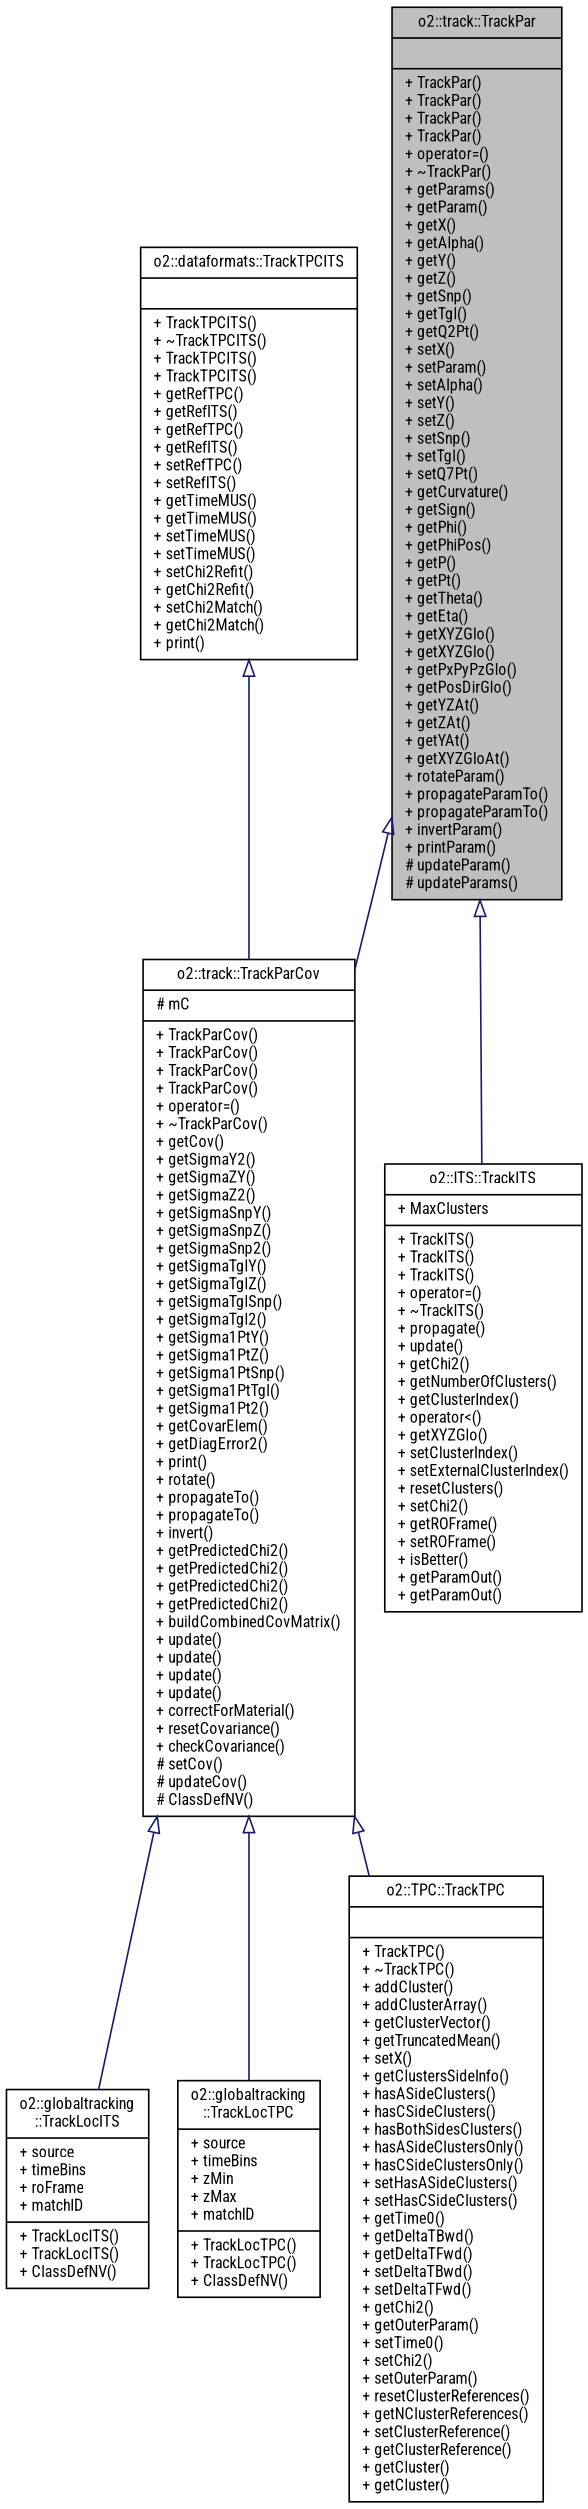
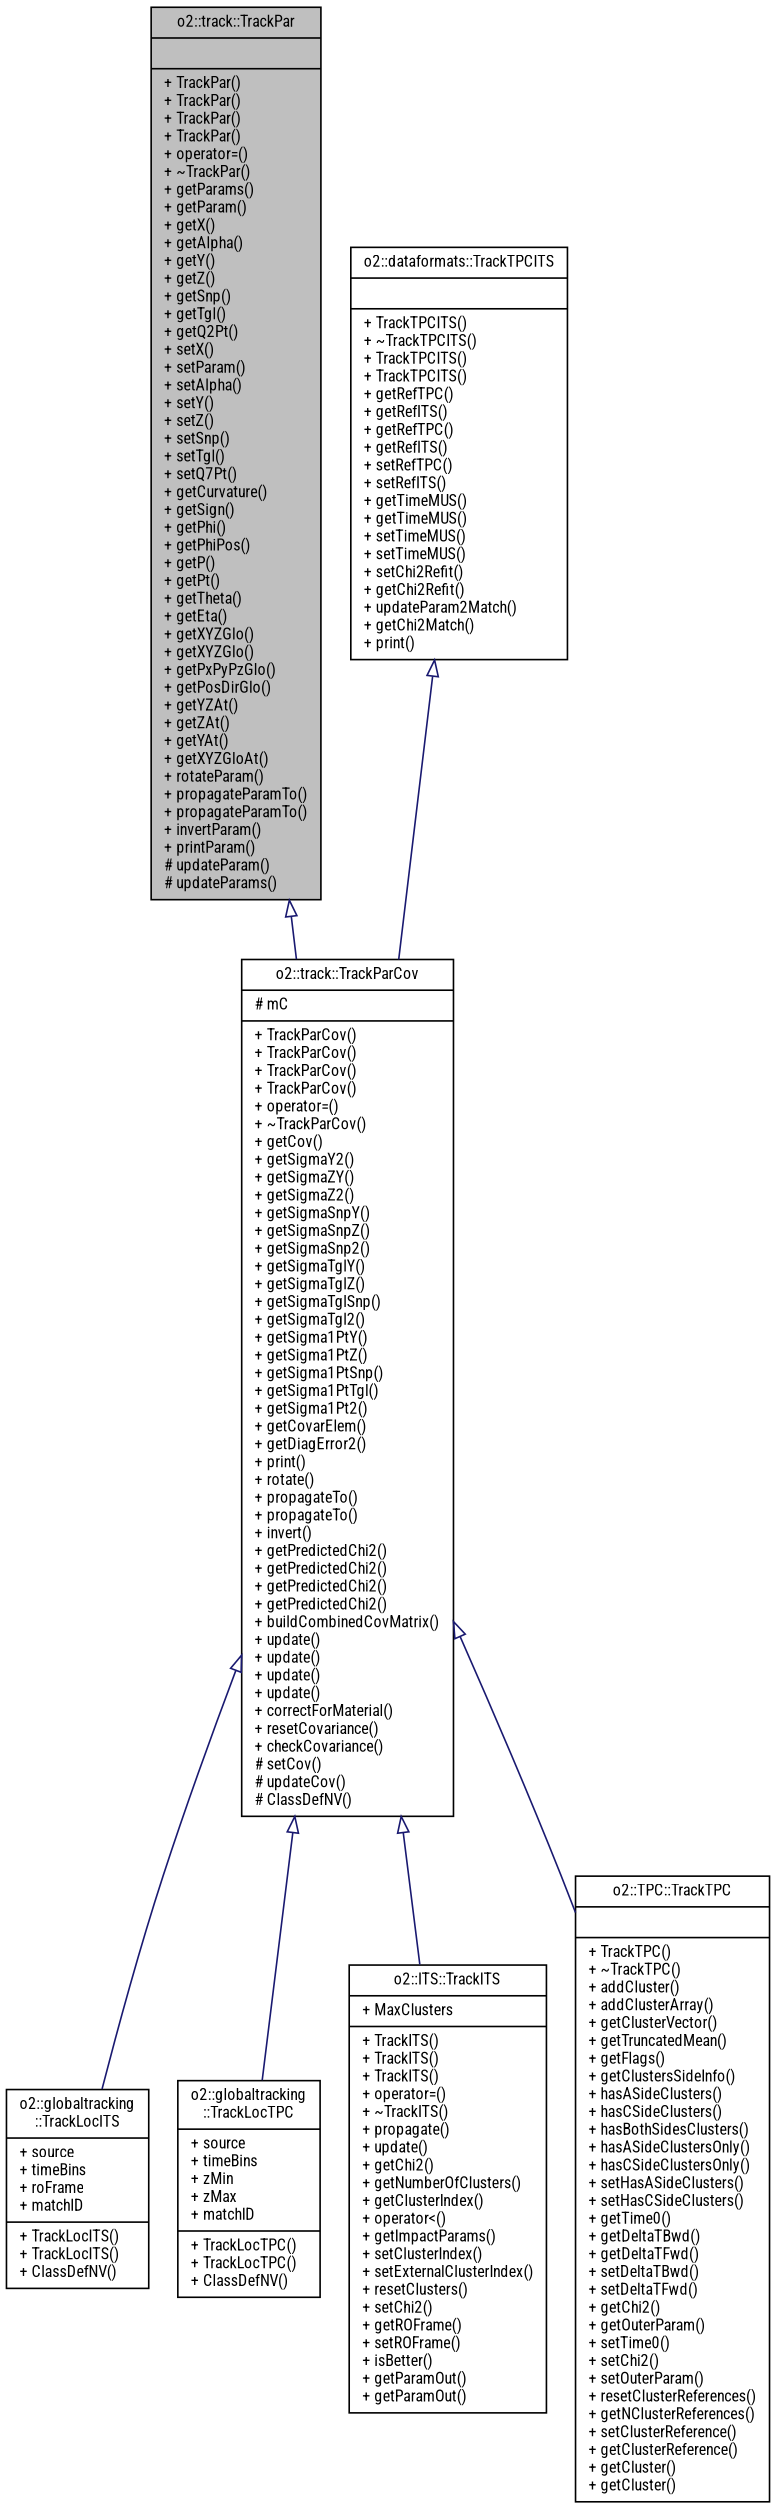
(209, 608) -> (441, 608)
(481, 1040) -> (412, 1899)
(443, 1436) -> (429, 2237)
(387, 2059) -> (627, 2059)
